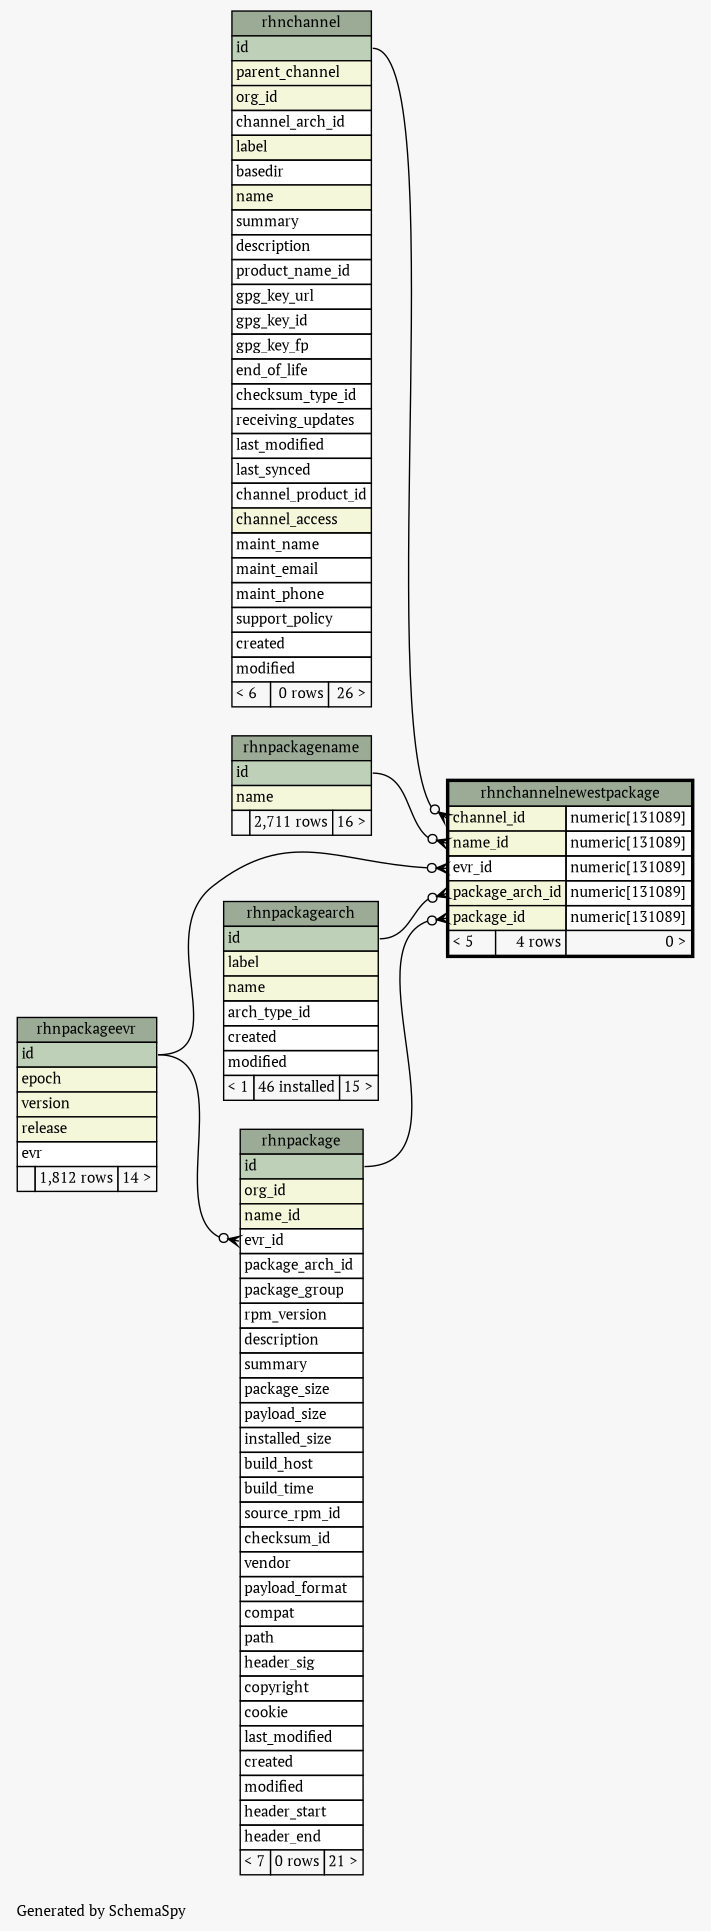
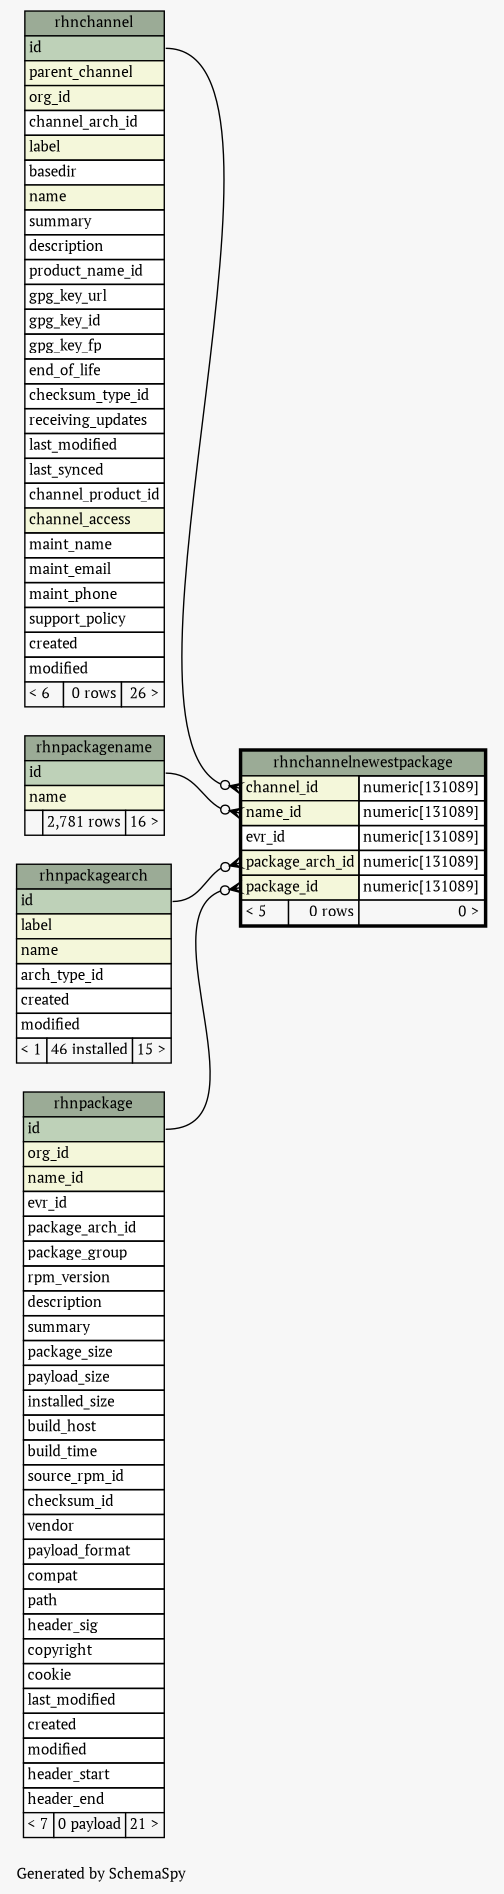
(291, 822) -> (84, 822)
(539, 942) -> (332, 912)
(86, 1104) -> none
(298, 1862) -> (90, 1824)
